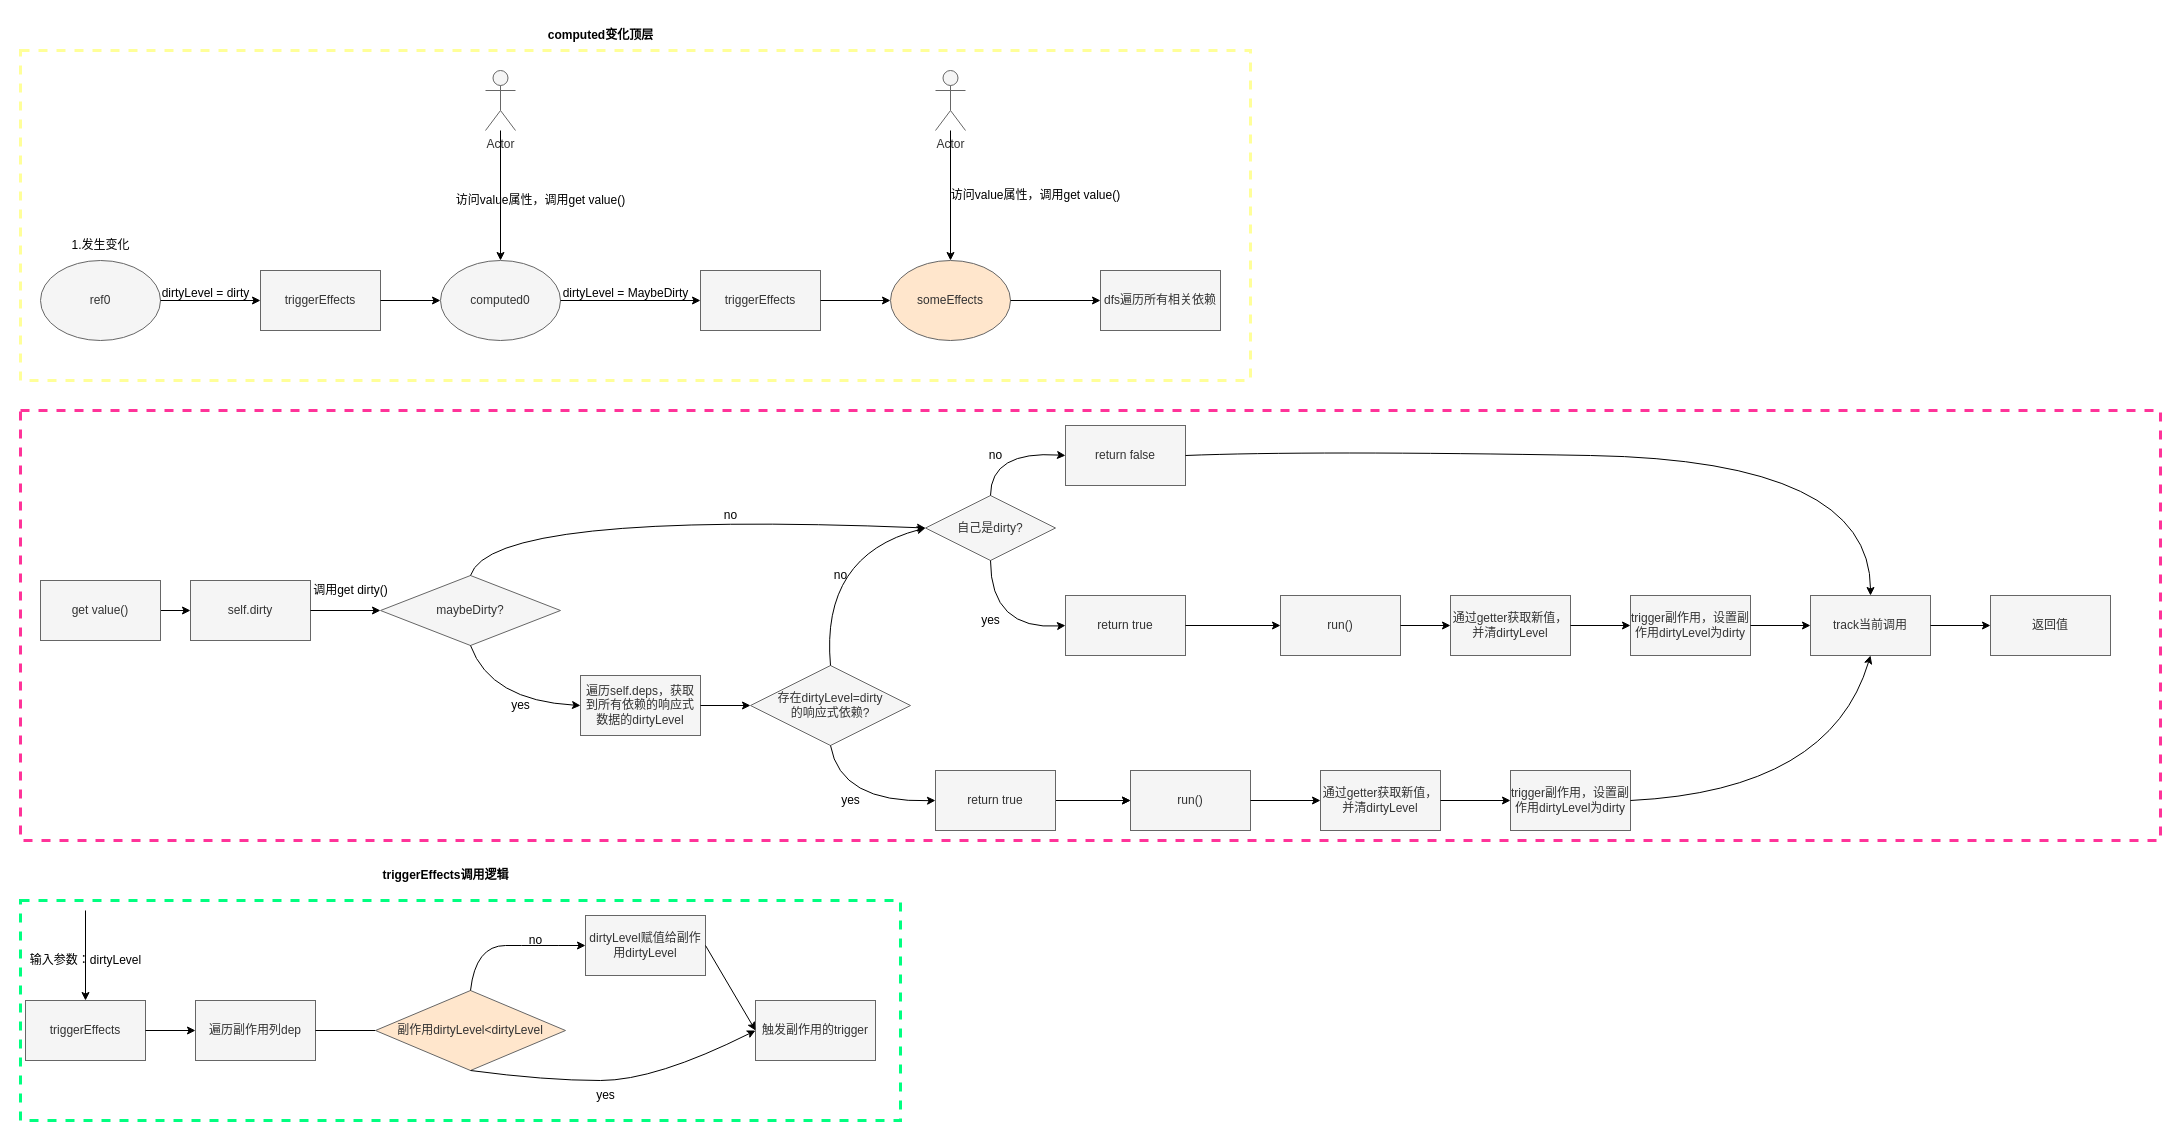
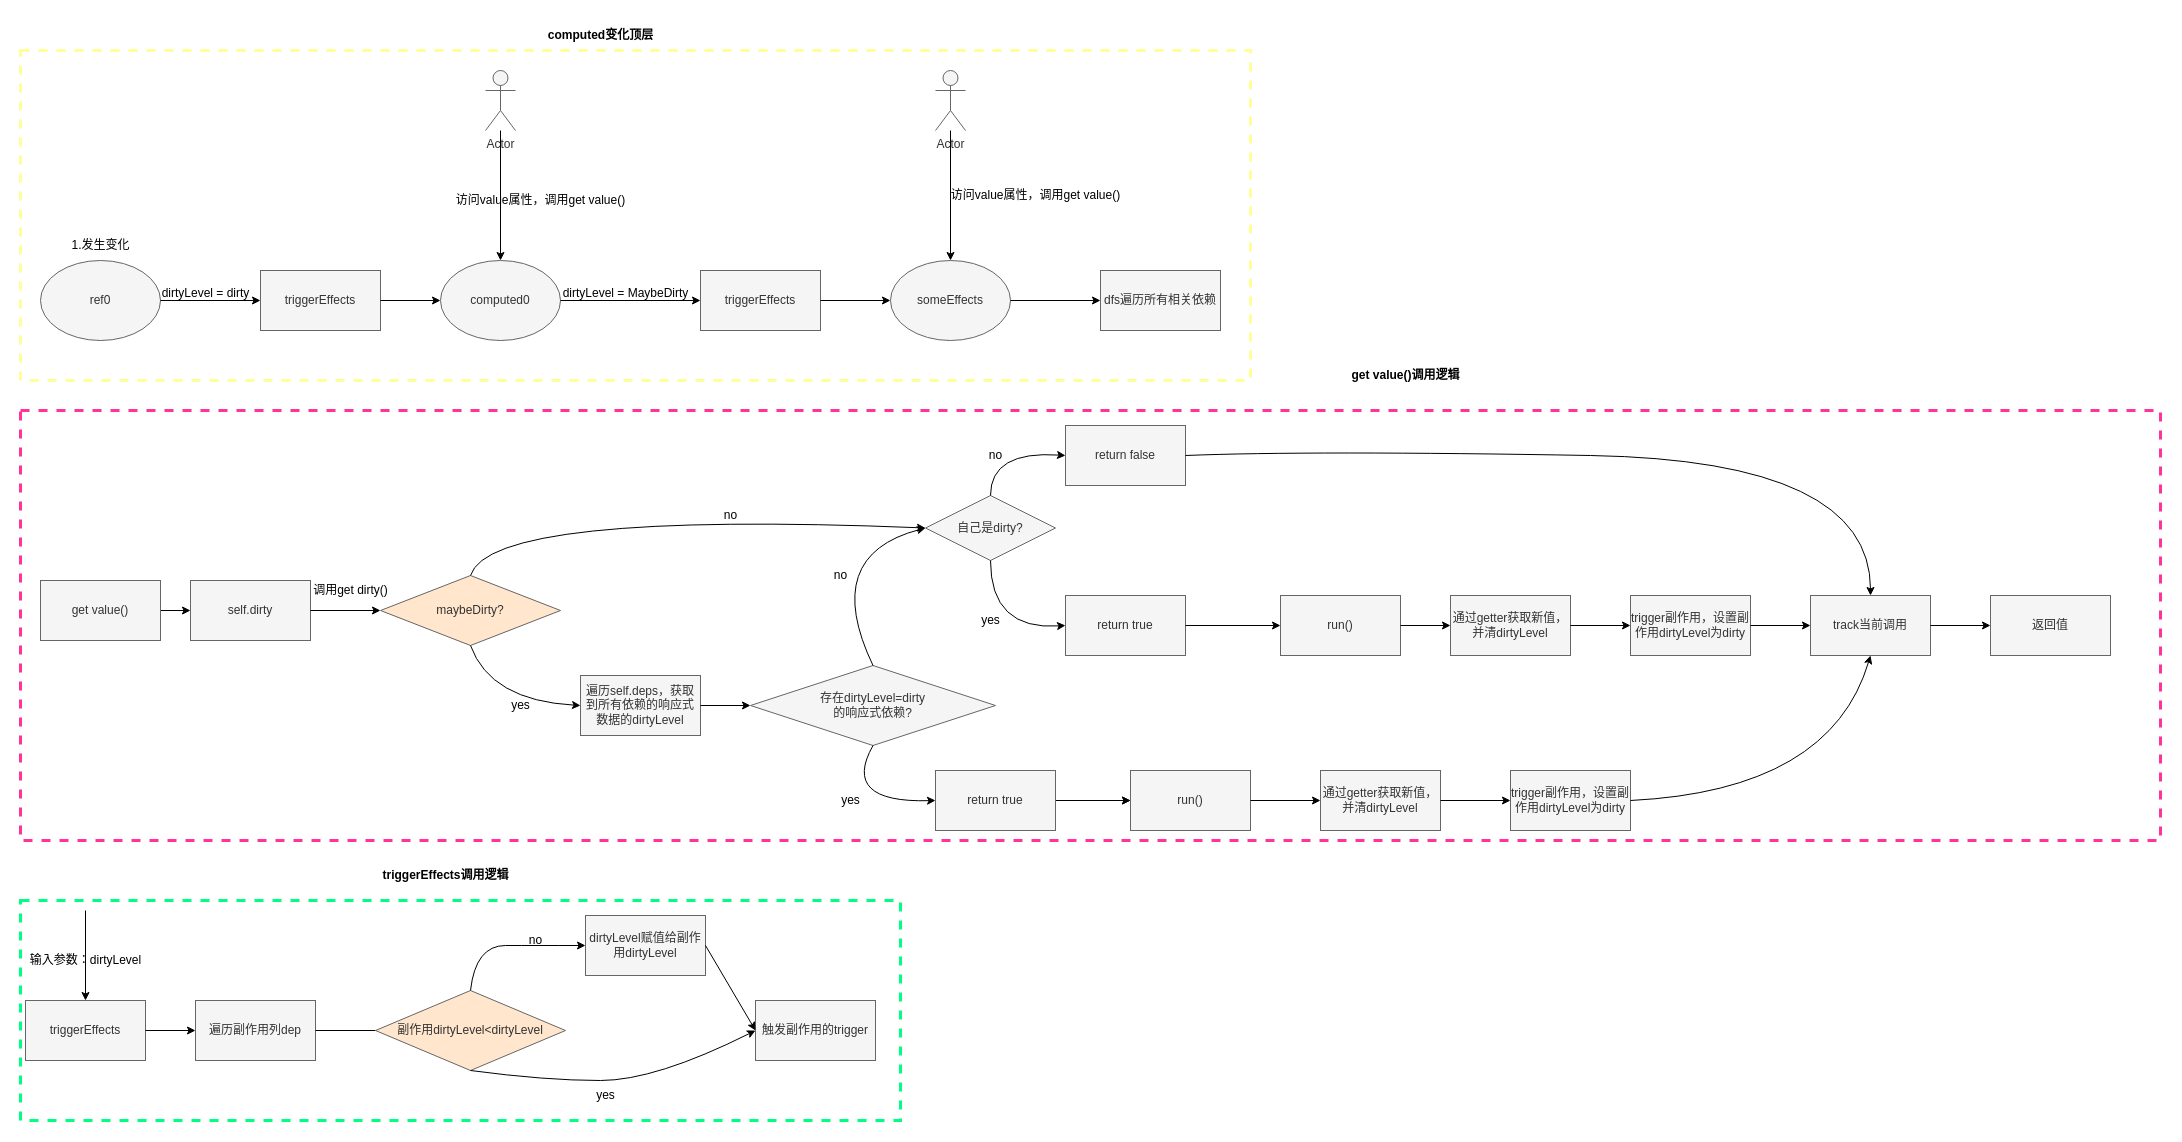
(951, 301) -> (951, 301)
none -> (1406, 376)
(471, 611) -> (471, 611)
(831, 706) -> (873, 706)
